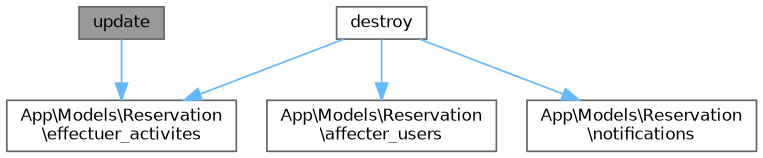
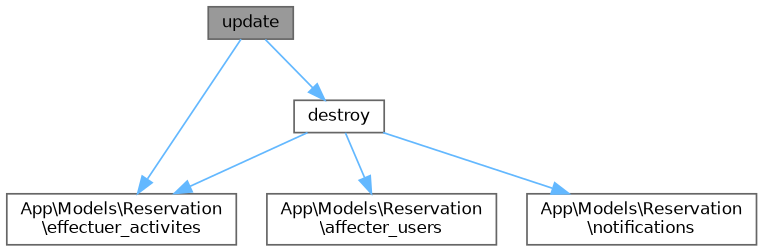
none -> (289, 64)
